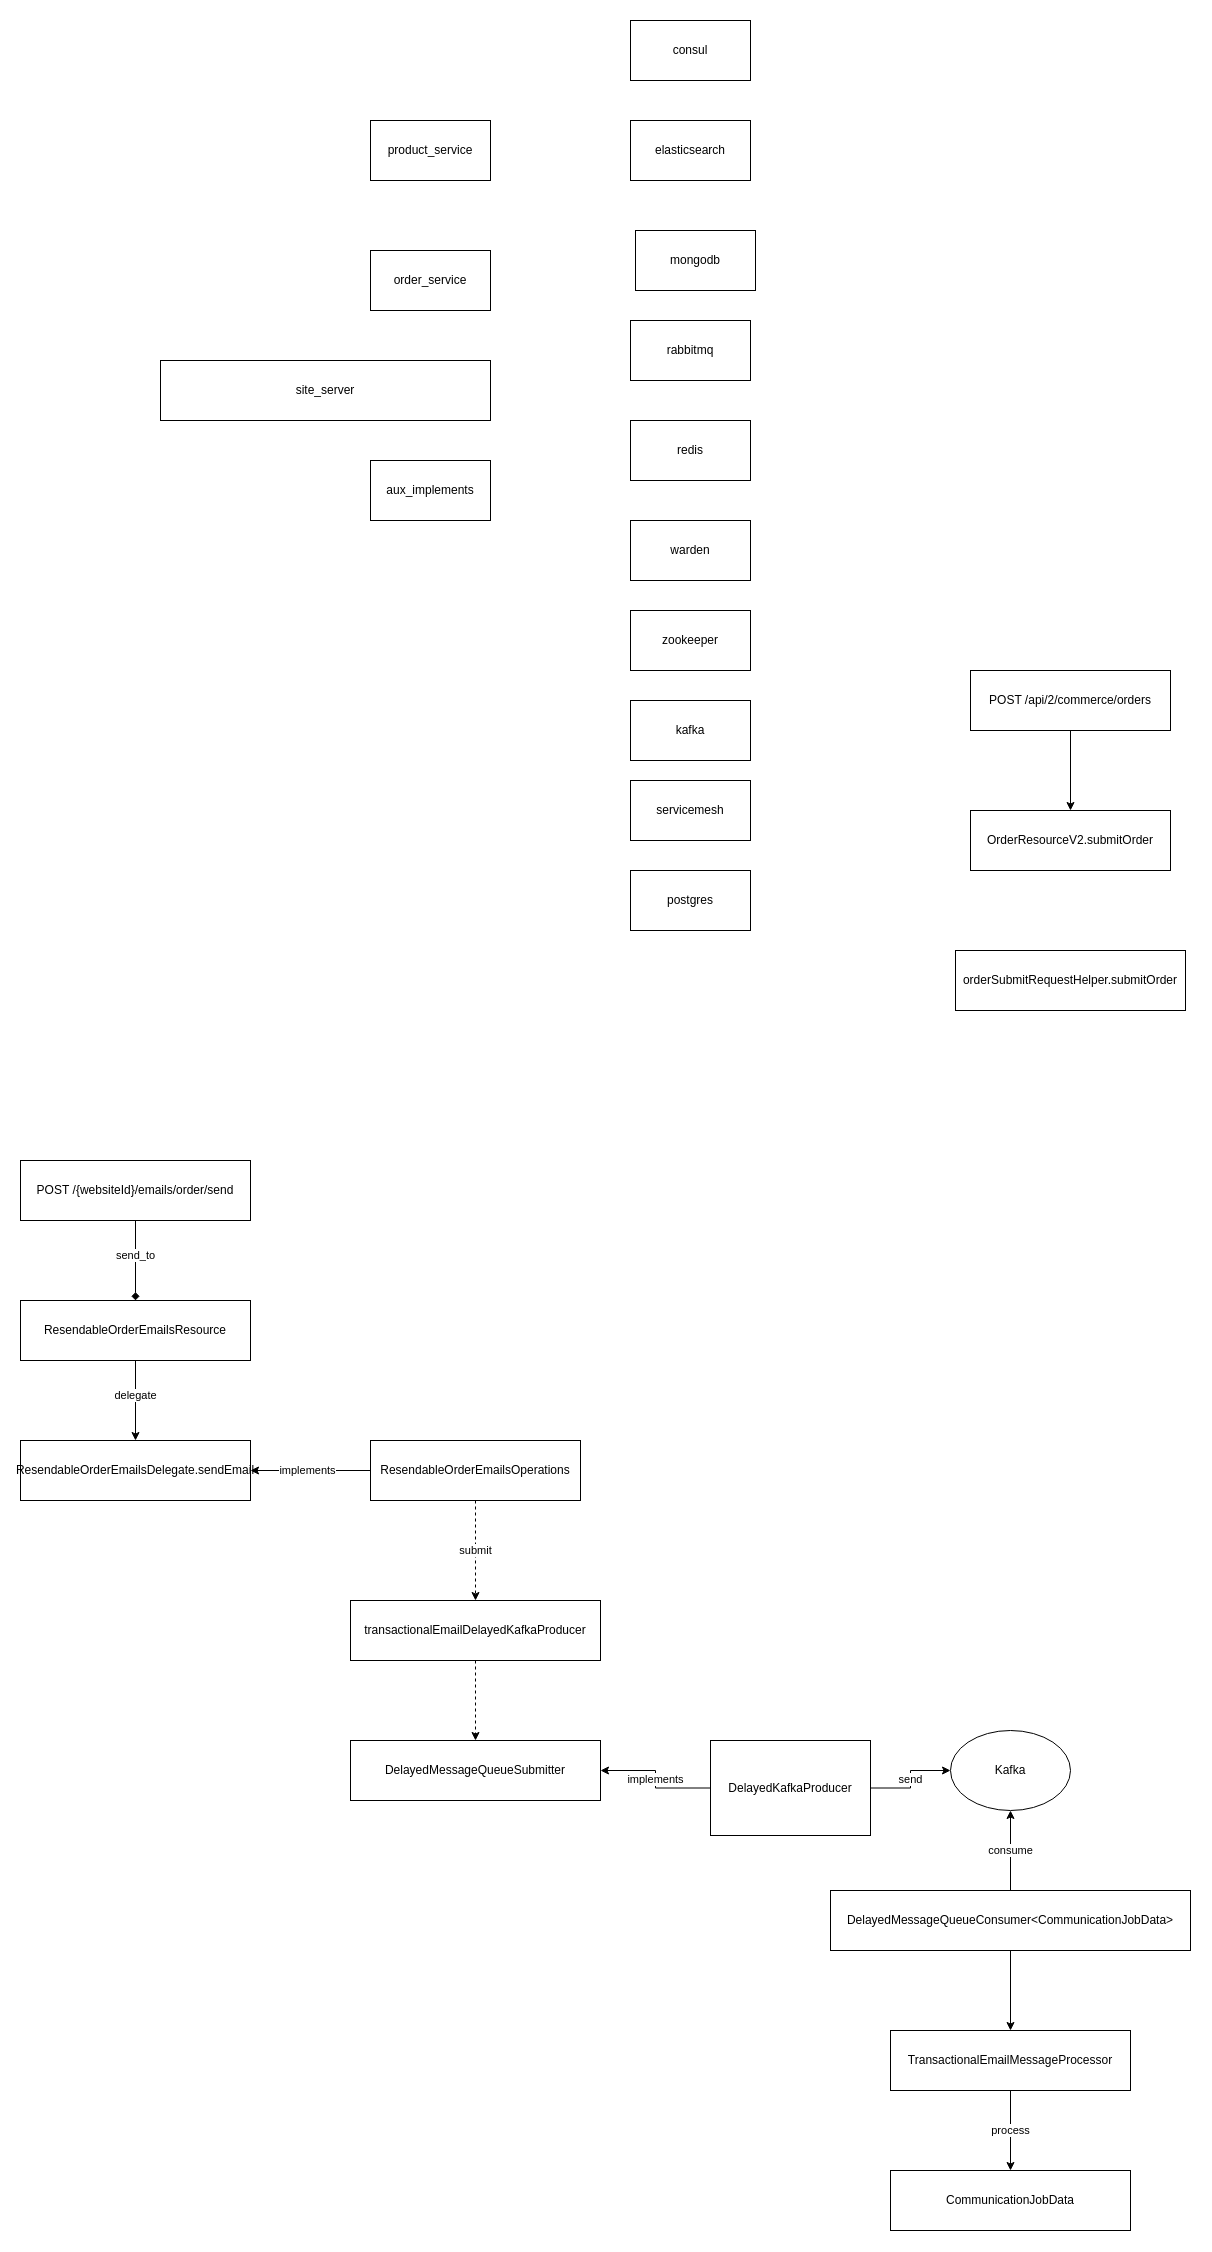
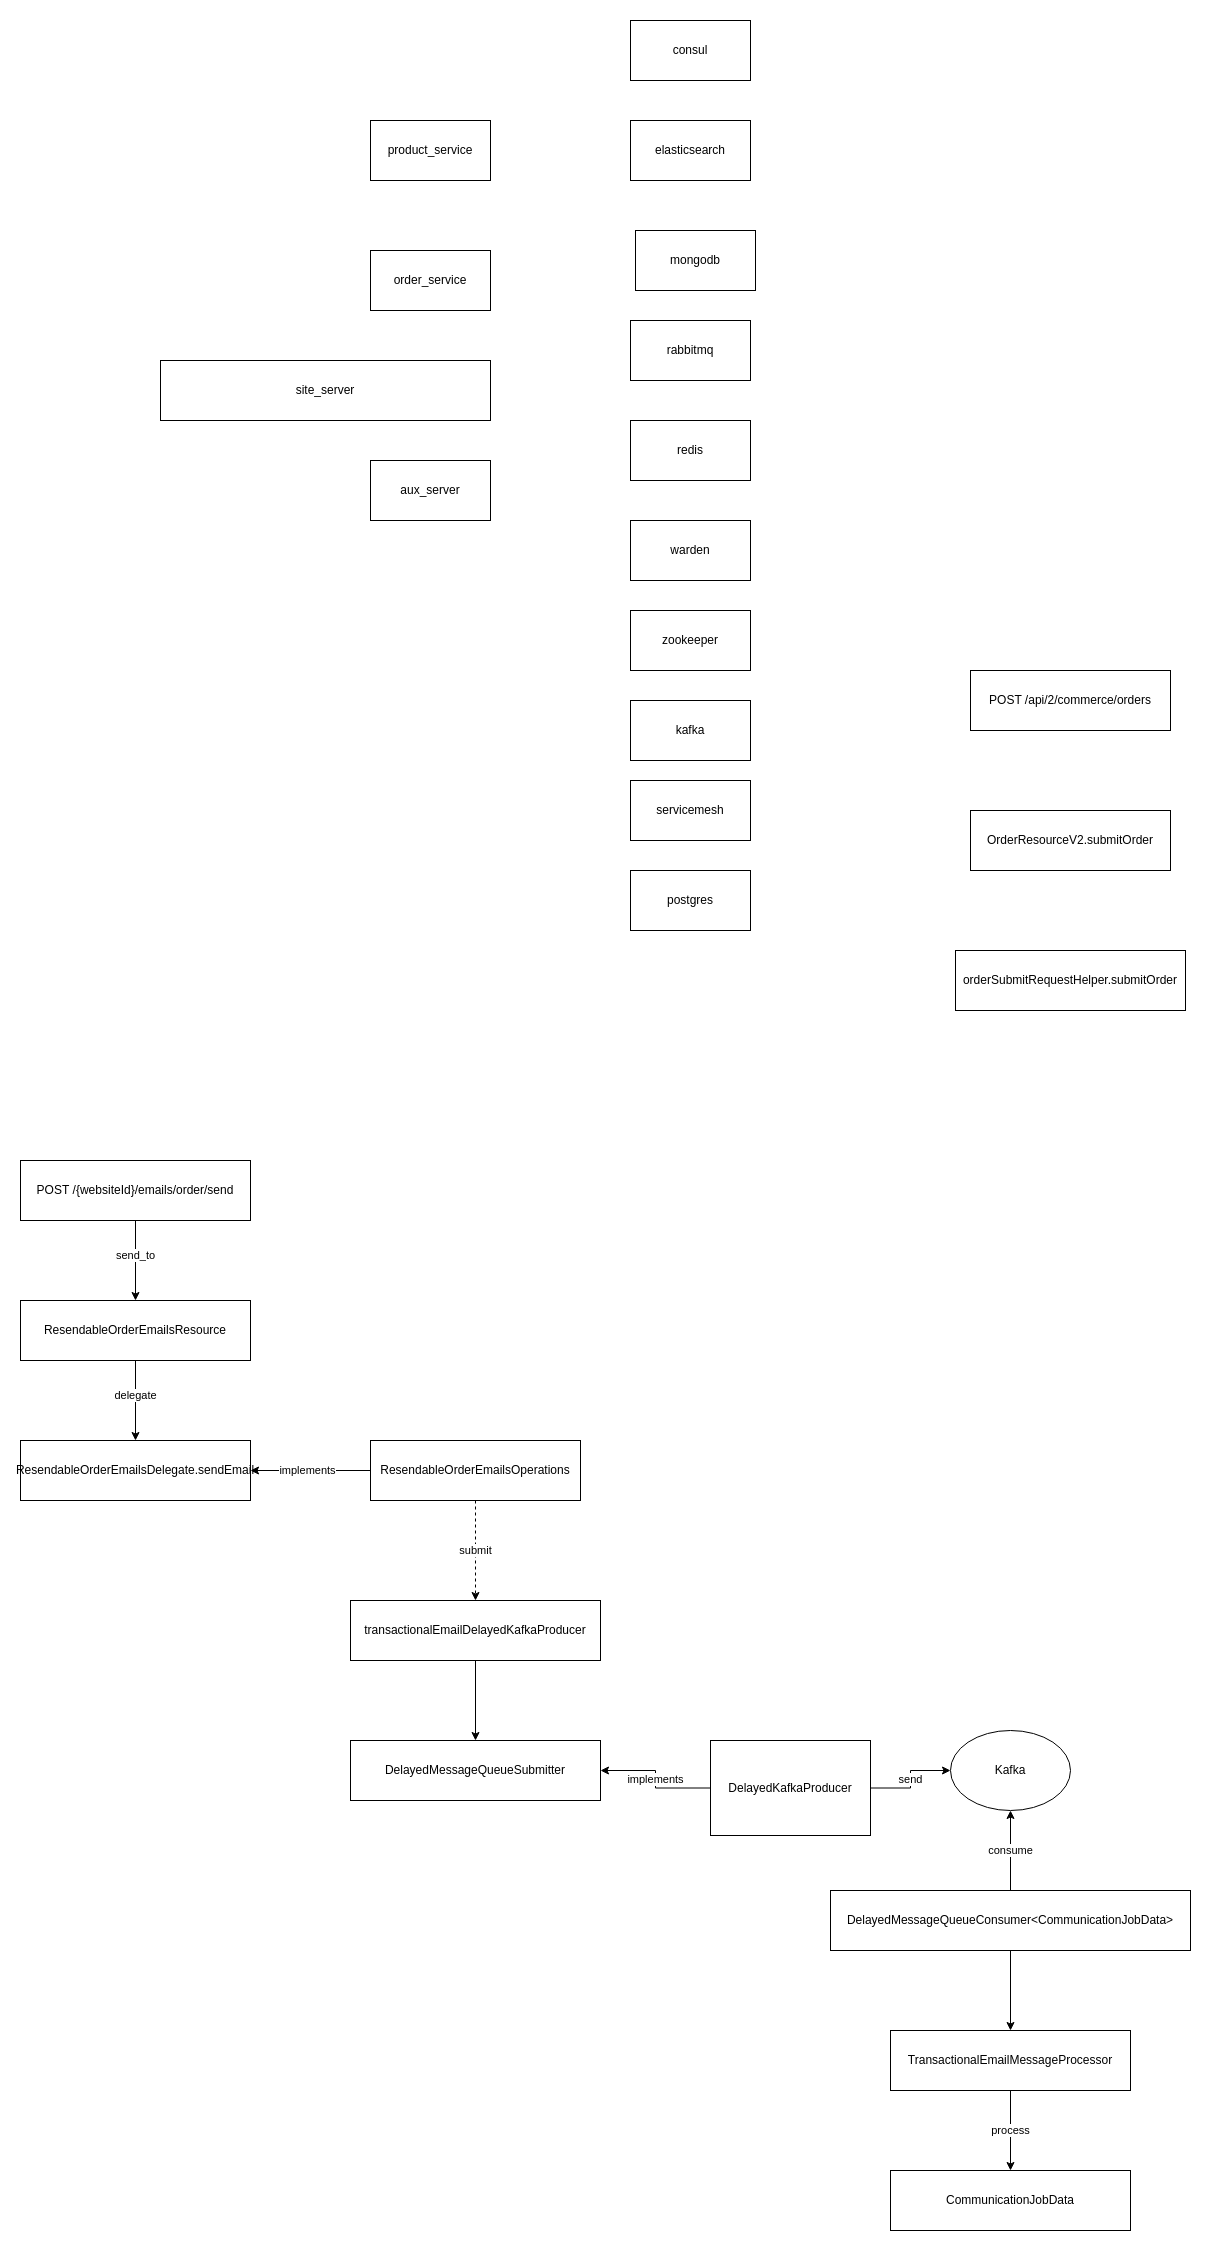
(431, 491) -> (431, 491)
(1071, 767) -> none
(136, 1291) -> (136, 1292)
(476, 1698) -> (476, 1698)
